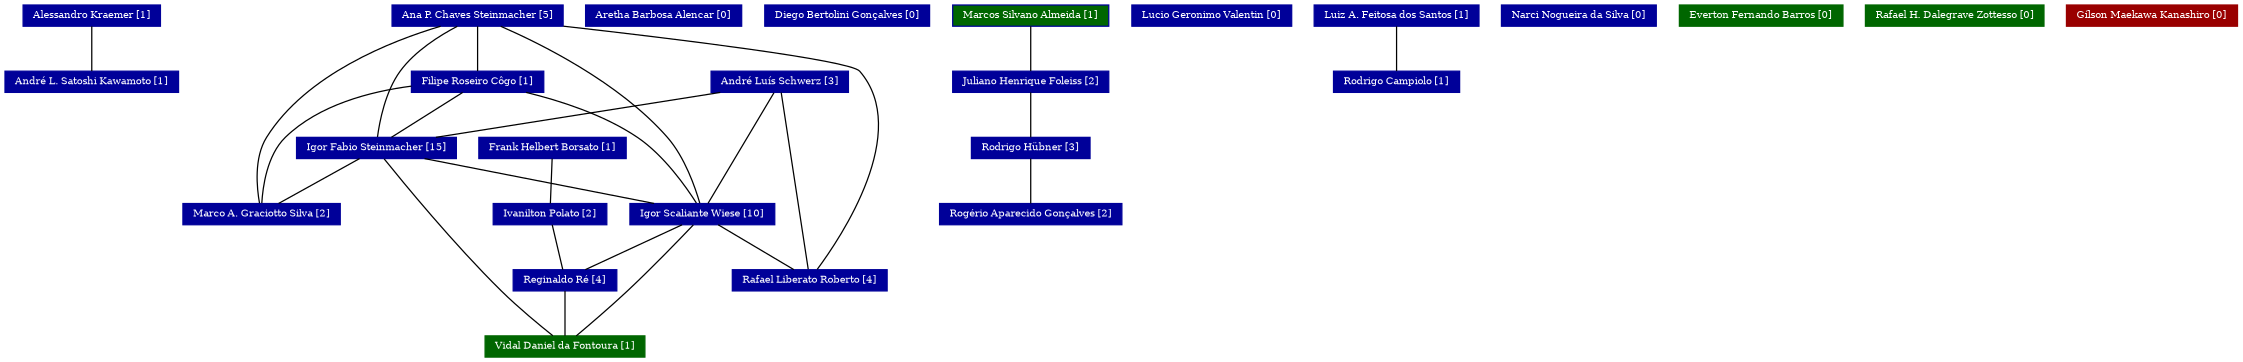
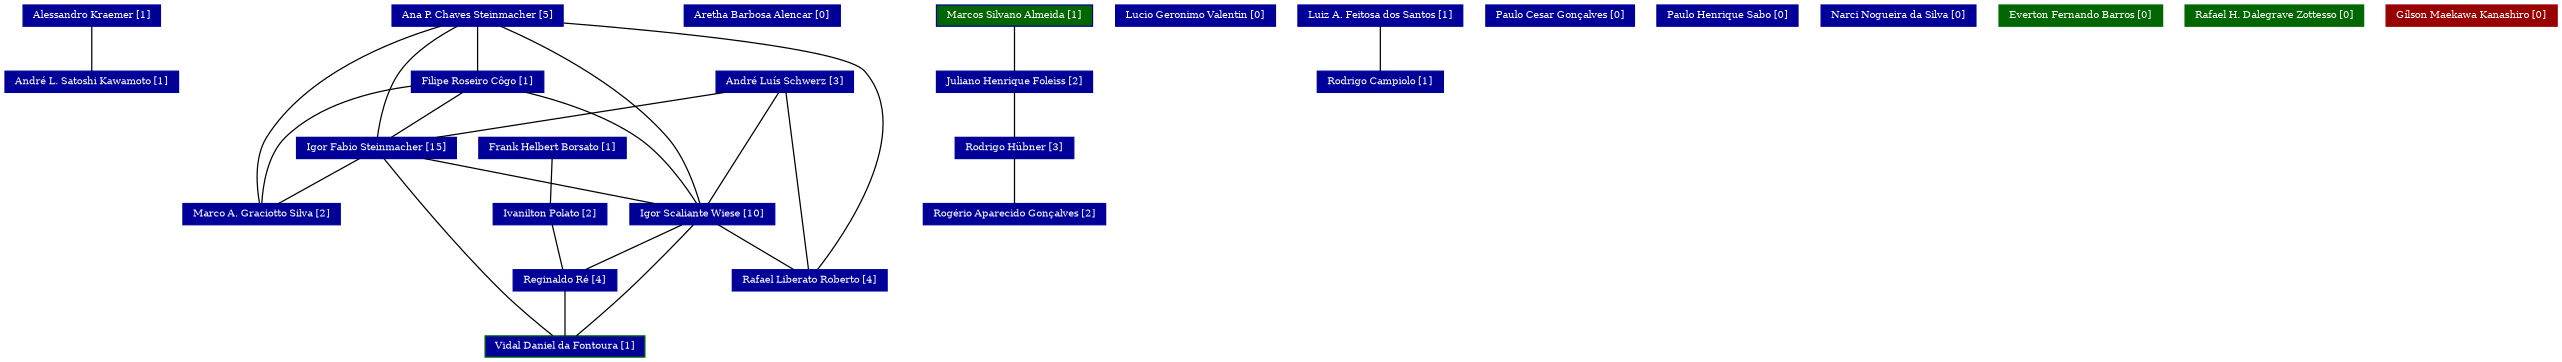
(847, 16) -> none
none -> (1560, 16)
none -> (1727, 16)
(565, 346) -> (565, 346)
